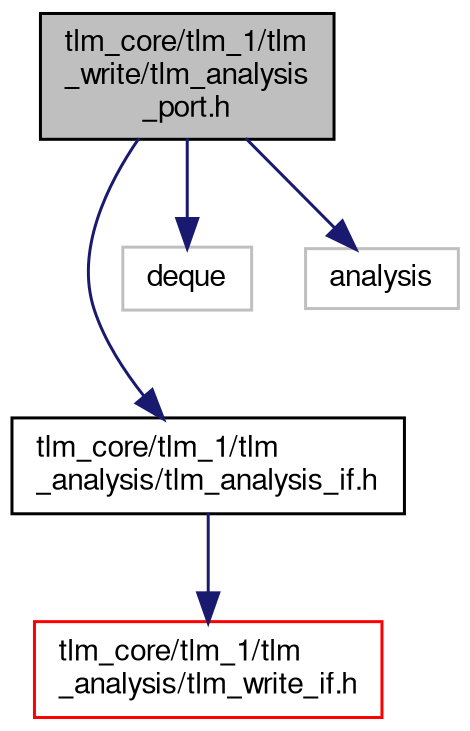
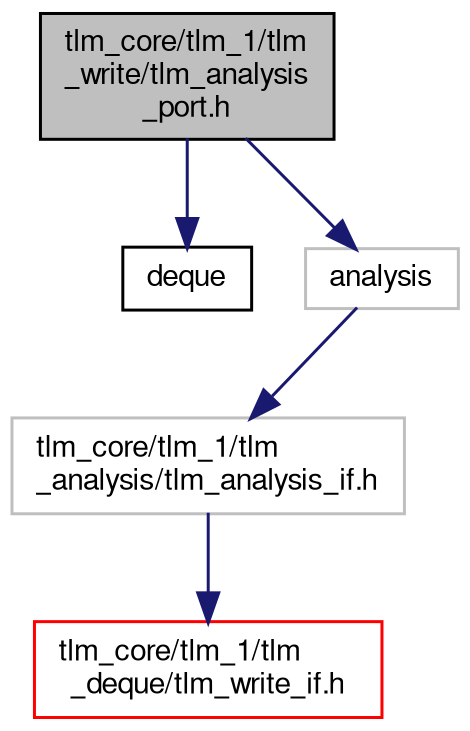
(89, 269) -> (315, 352)
(187, 279) -> (187, 279)
(208, 466) -> (208, 466)
(208, 670) -> (208, 670)
